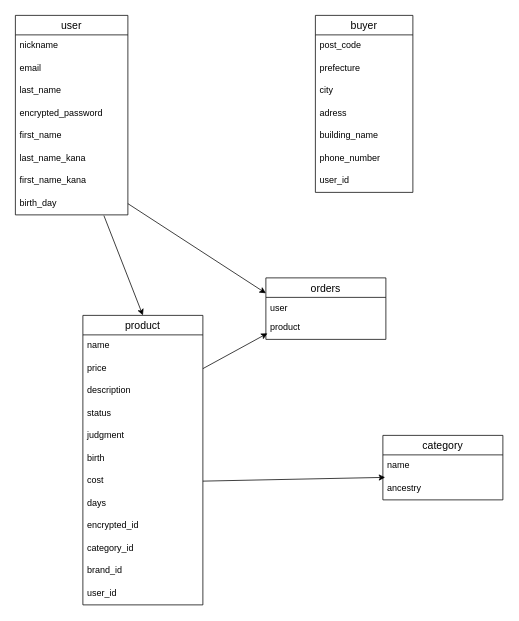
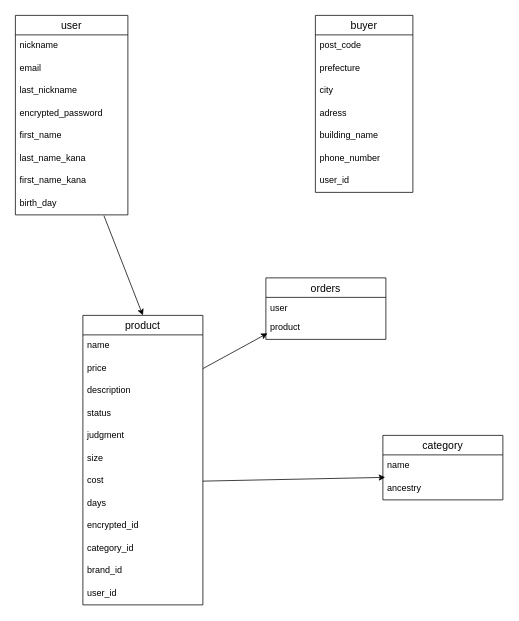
(41, 90) -> (50, 90)
(195, 247) -> none
(98, 458) -> (96, 458)
